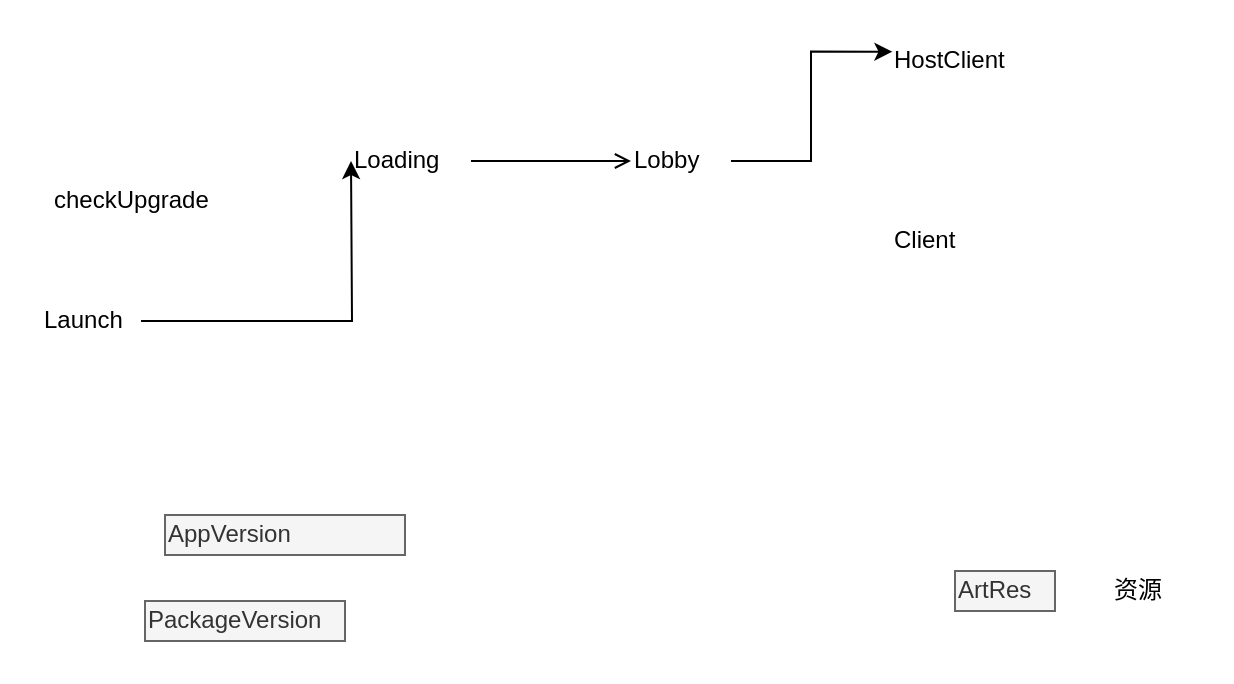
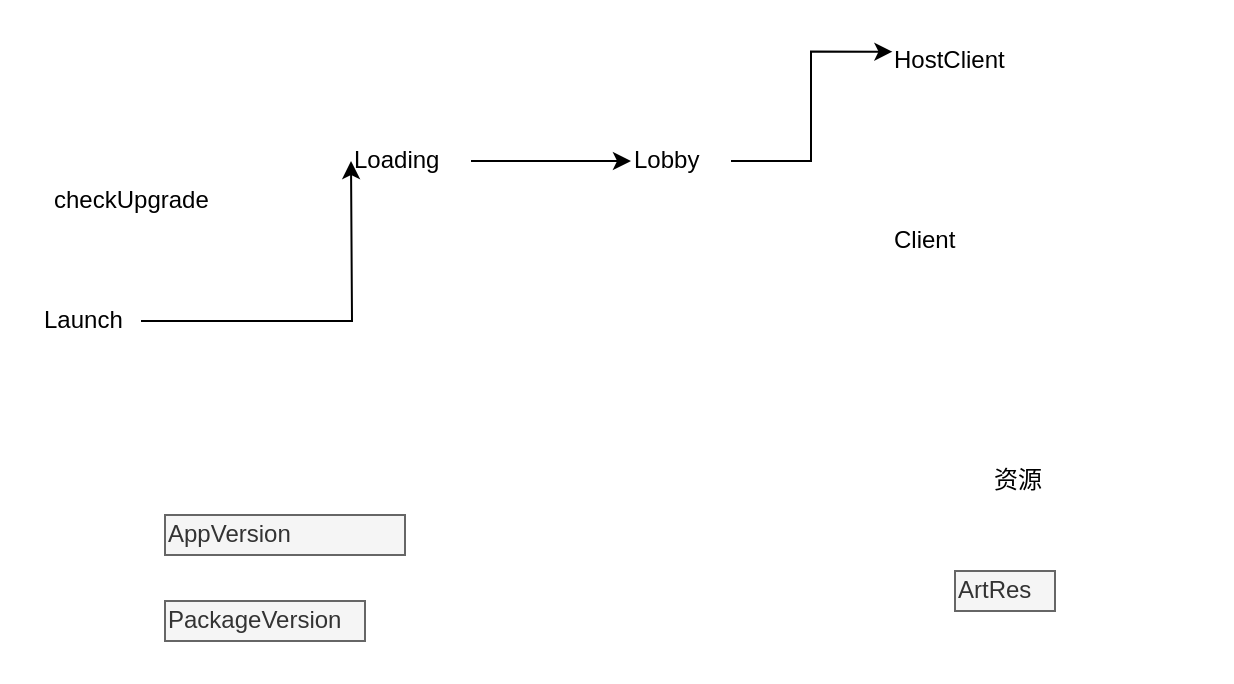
(618, 161) -> (616, 161)
(1151, 591) -> (1031, 481)
(245, 621) -> (265, 621)
